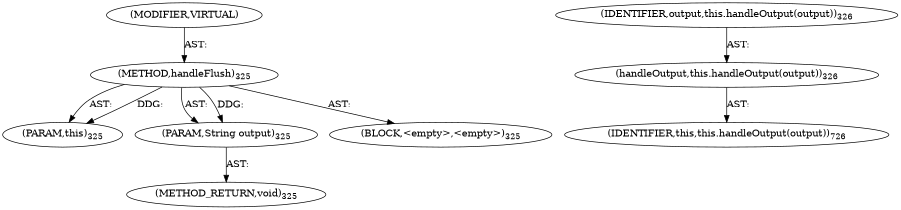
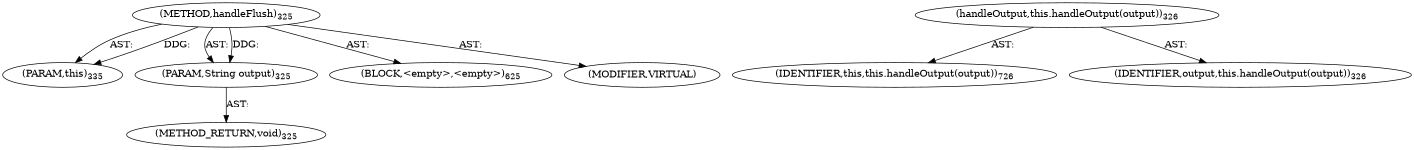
(184, 42) -> (433, 45)
(727, 42) -> (1150, 44)
(95, 134) -> (95, 74)
(513, 134) -> (513, 74)
